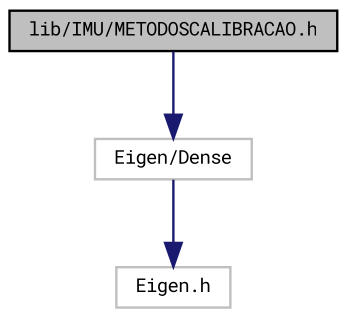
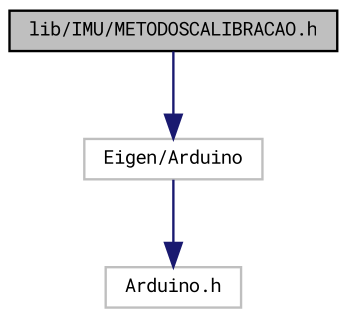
(173, 159) -> (173, 159)
(173, 287) -> (173, 287)
